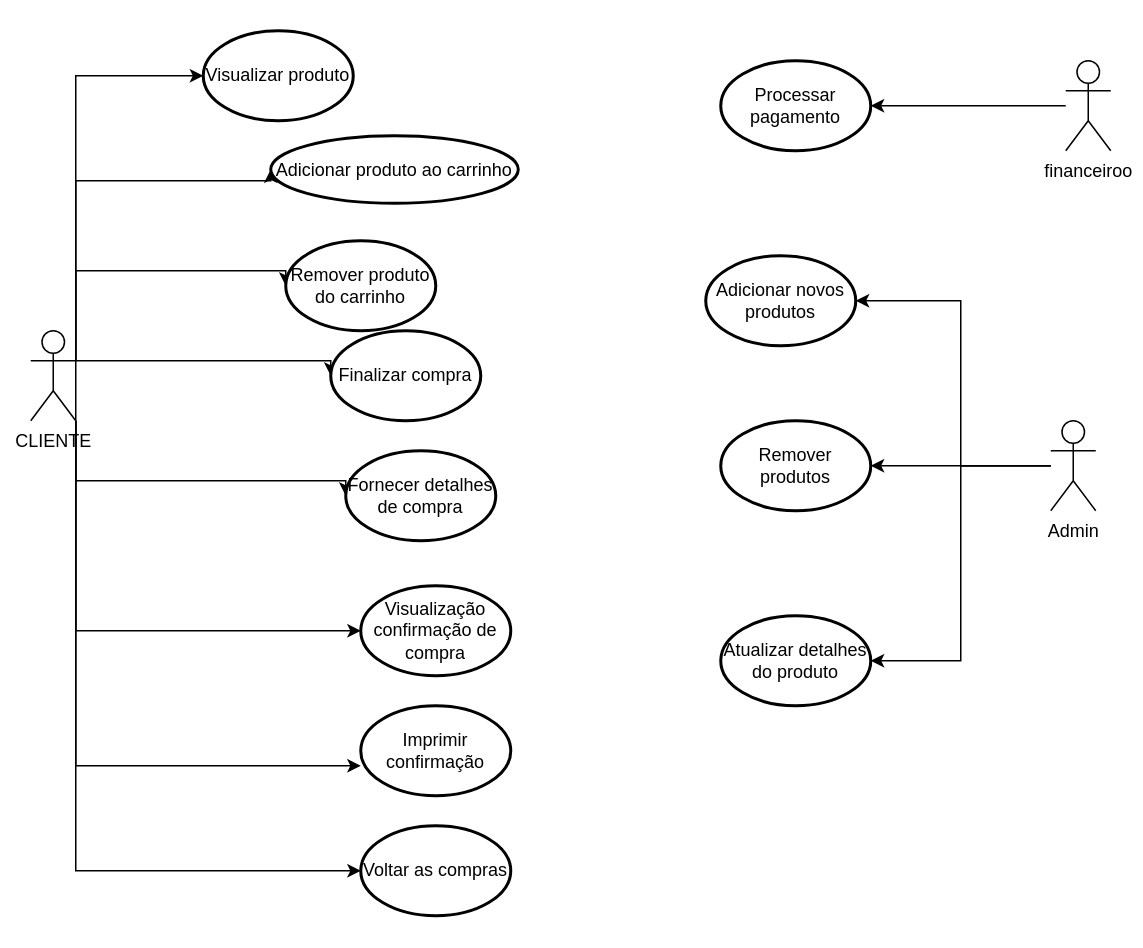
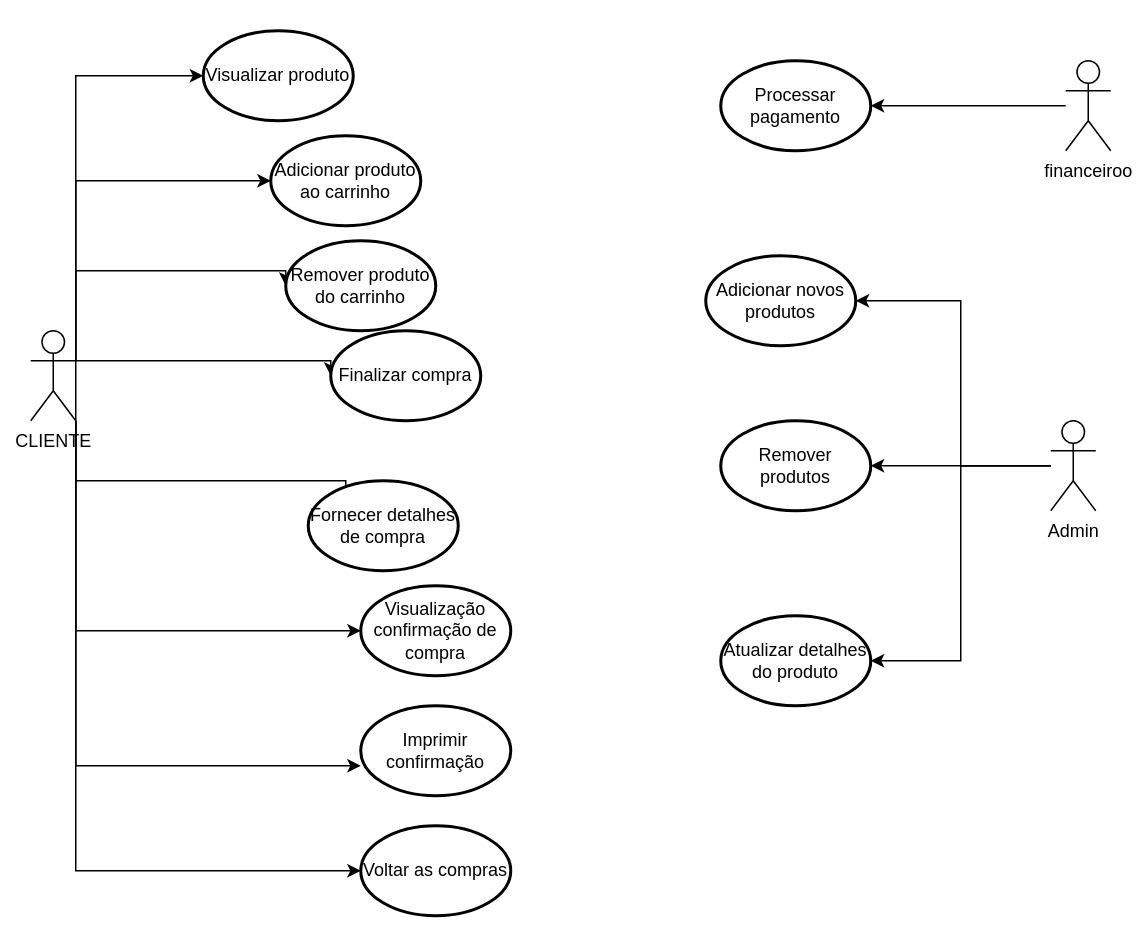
(395, 170) -> (346, 181)
(421, 496) -> (383, 526)
